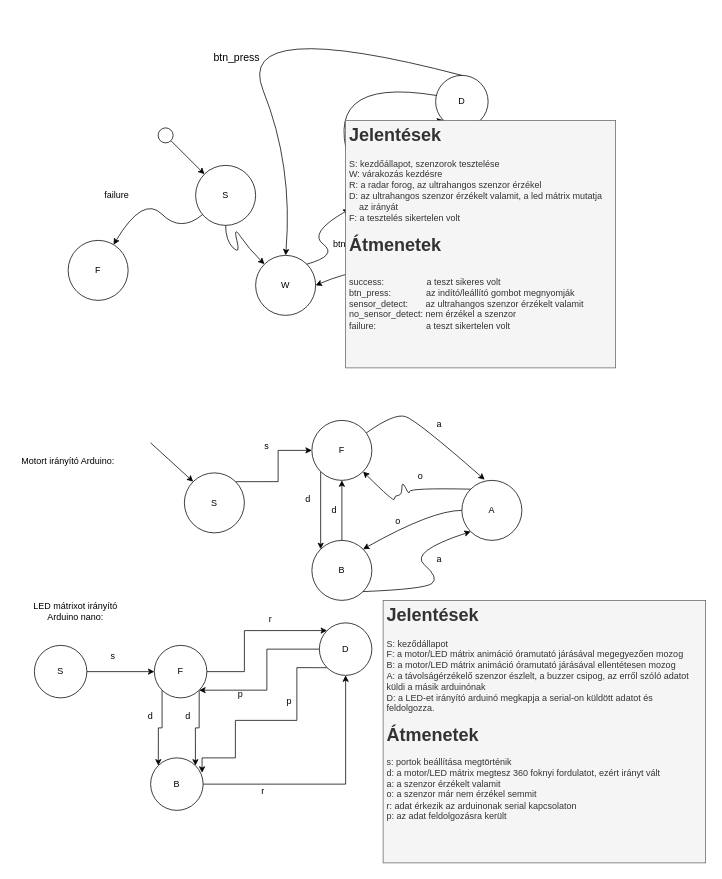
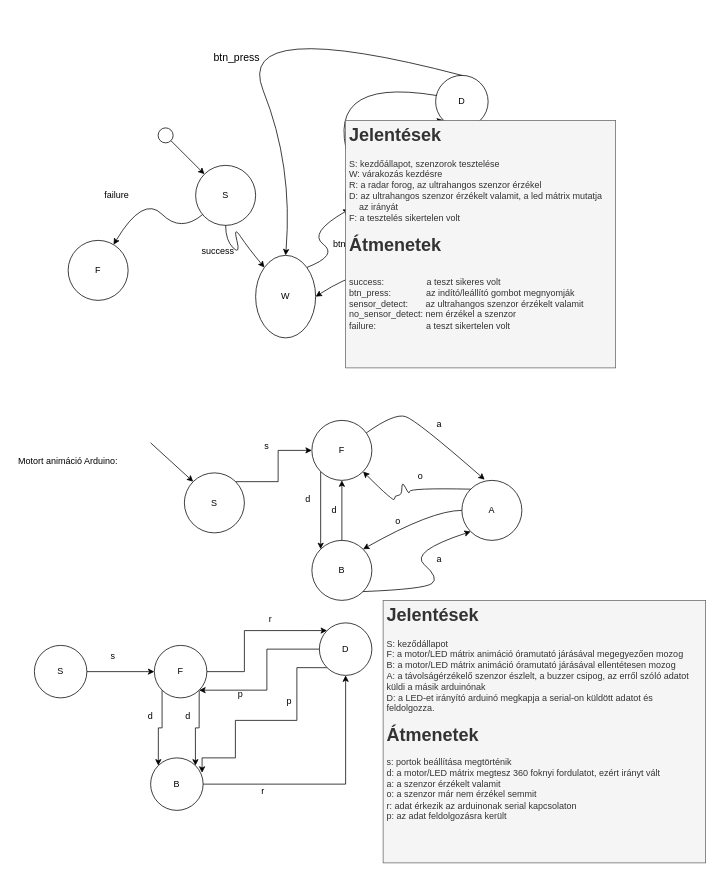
none -> (218, 252)
(285, 285) -> (285, 297)
(68, 462) -> (68, 462)
(75, 612) -> none
